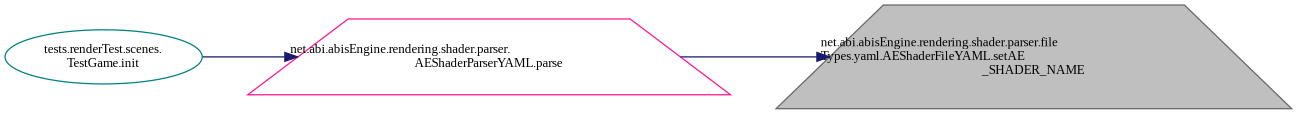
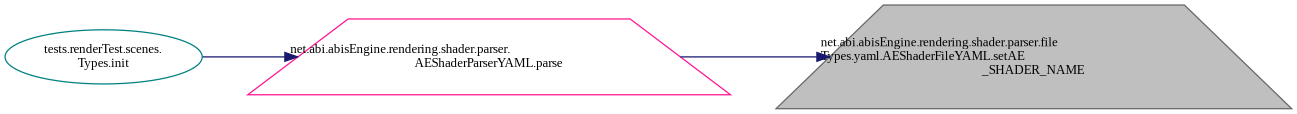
(104, 57) -> (104, 57)
